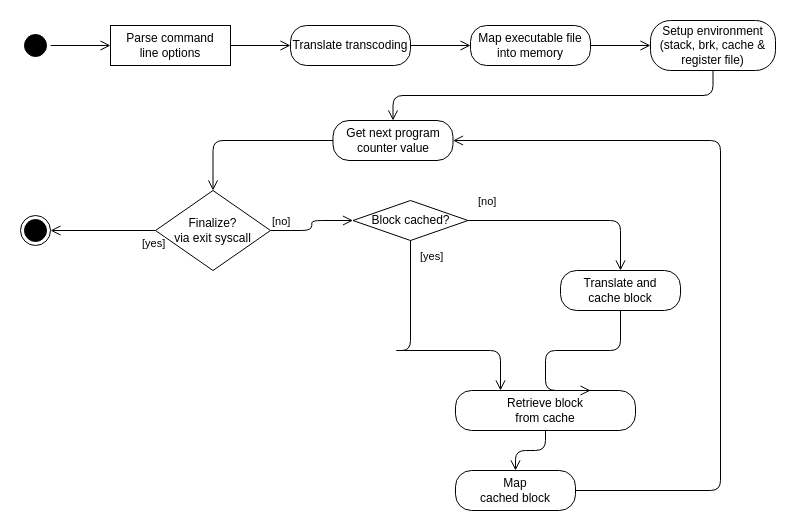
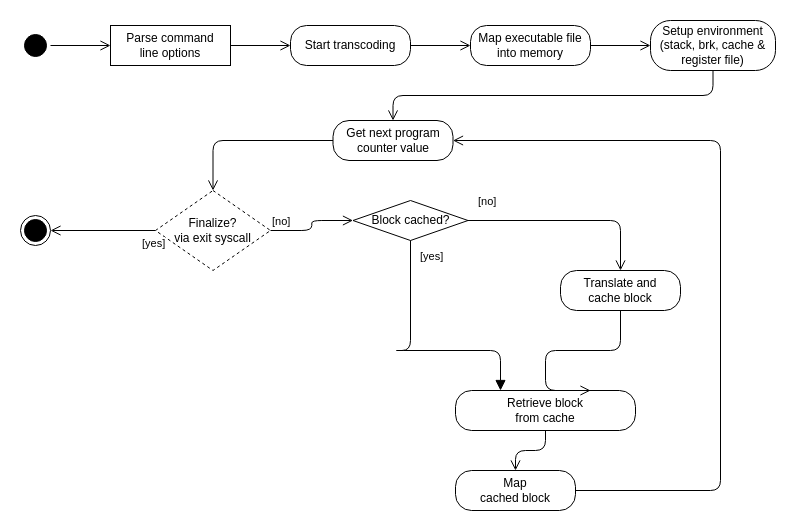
(351, 46) -> (351, 46)
(213, 231) -> (213, 231)
(501, 382) -> (501, 379)
